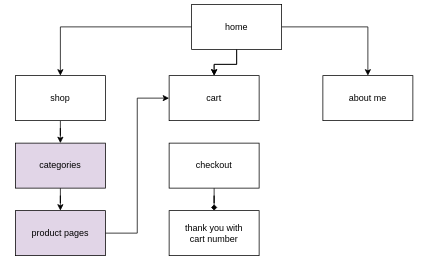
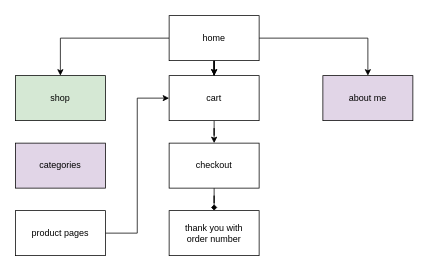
(237, 27) -> (214, 38)
(60, 98) -> (60, 98)
(368, 98) -> (368, 98)
none -> (214, 131)
(60, 134) -> none
(60, 202) -> none
(60, 233) -> (60, 233)
(214, 233) -> (214, 233)
